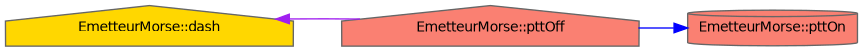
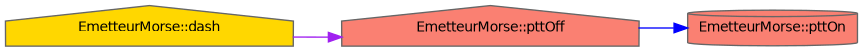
(325, 19) -> (310, 37)
